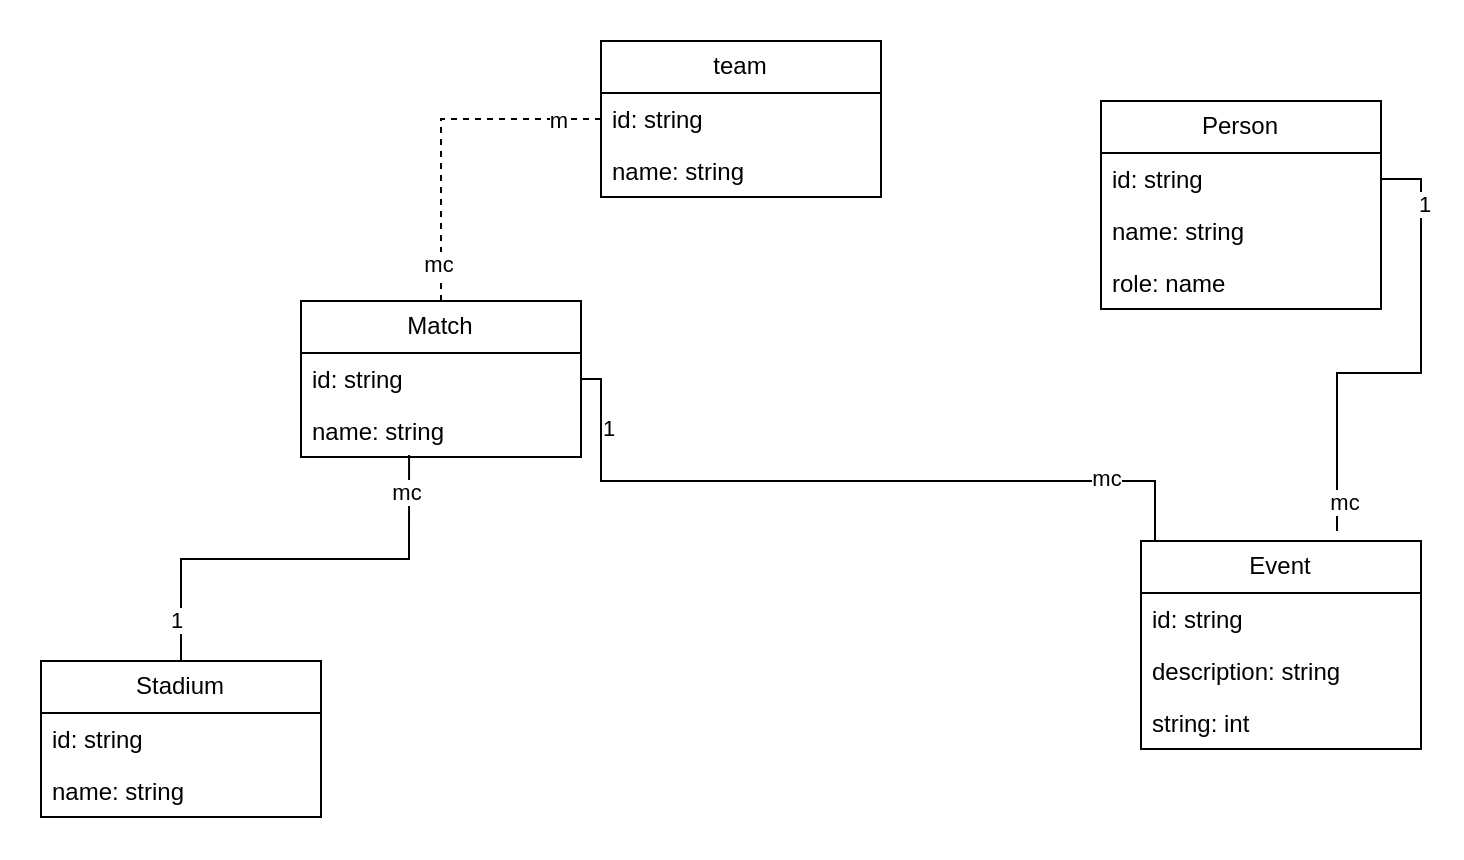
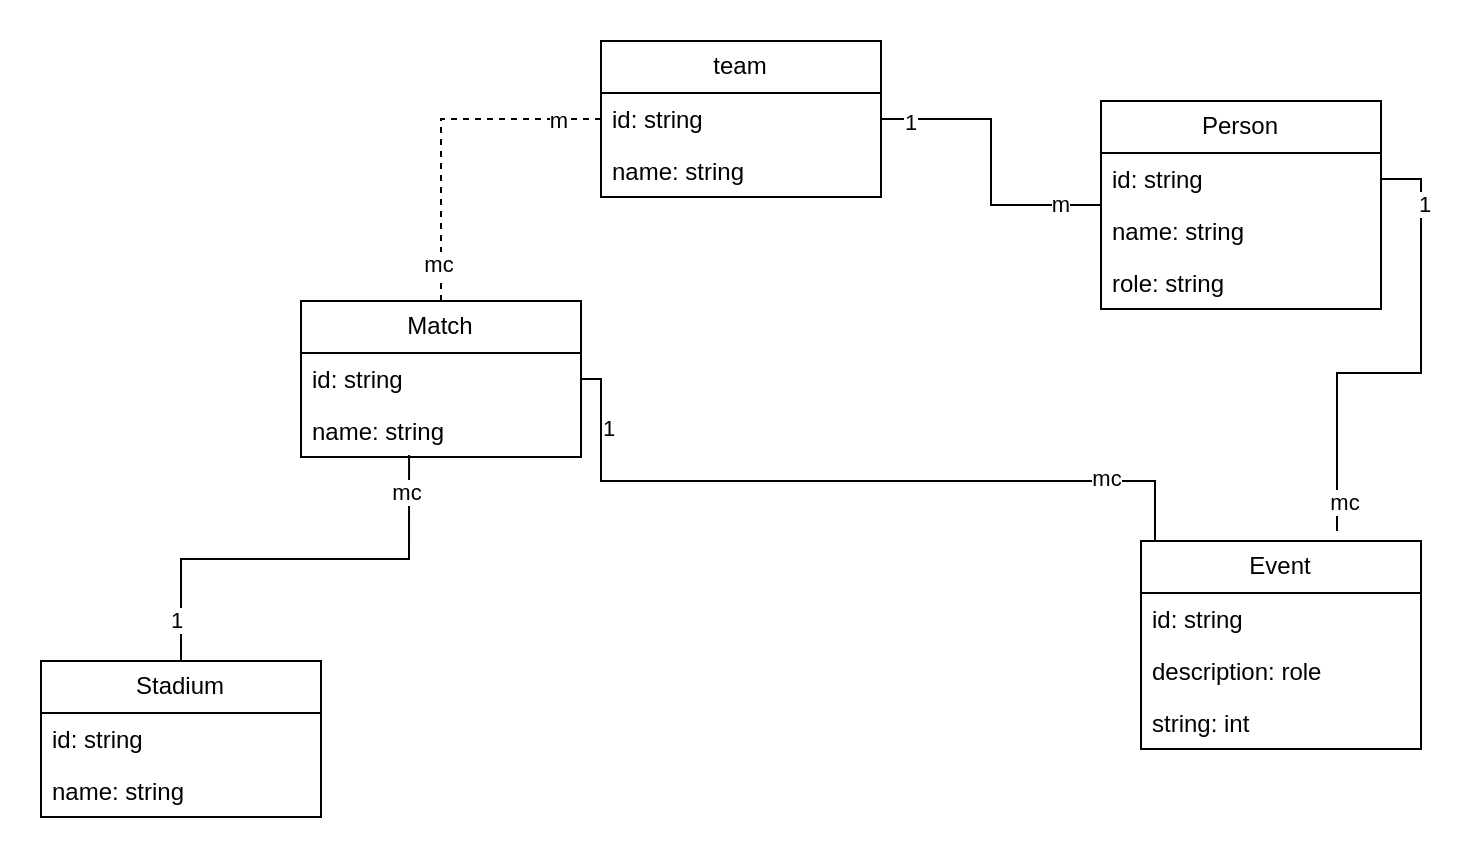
none -> (991, 162)
(1171, 285) -> (1181, 285)
(1265, 673) -> (1252, 673)
